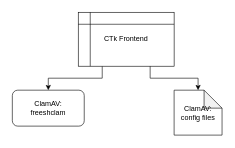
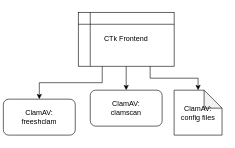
none -> (126, 84)
(48, 108) -> (39, 117)
none -> (126, 108)
